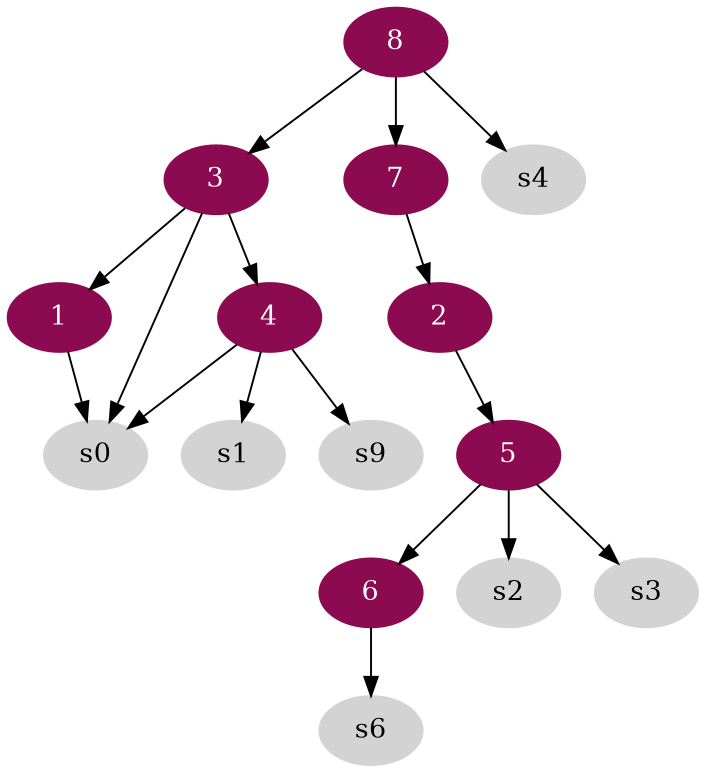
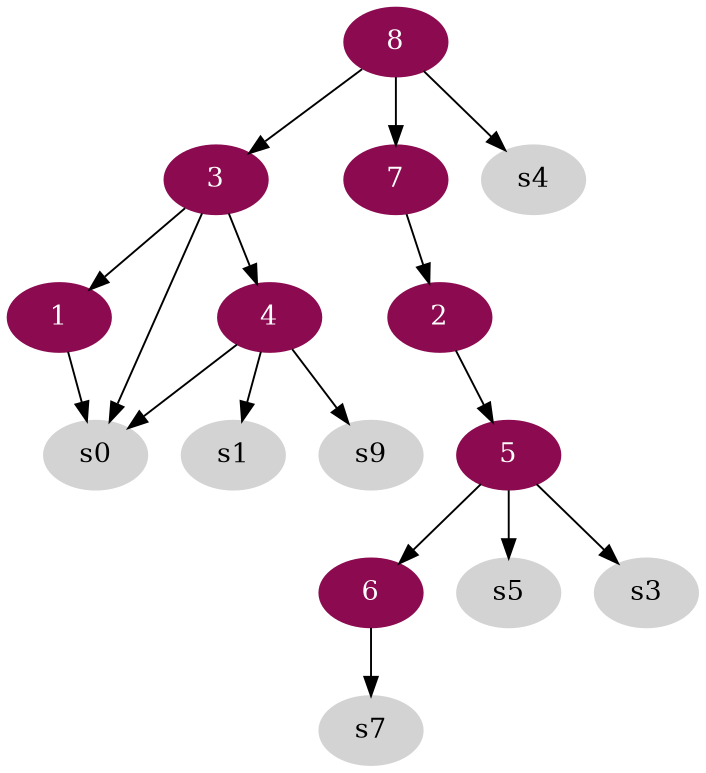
(509, 593) -> (509, 593)
(371, 731) -> (371, 731)
